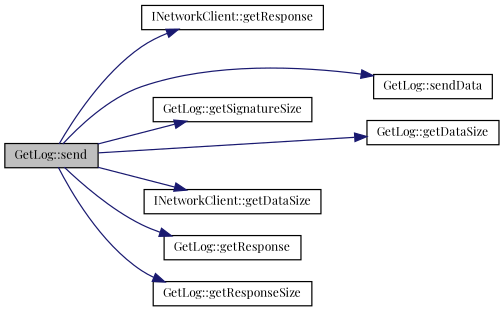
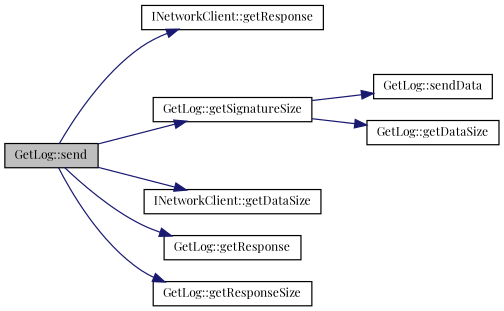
(202, 73) -> (337, 98)
(226, 145) -> (333, 121)
